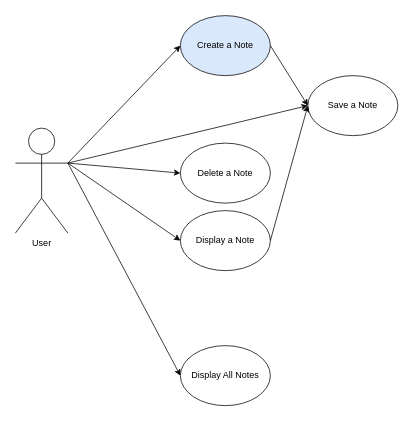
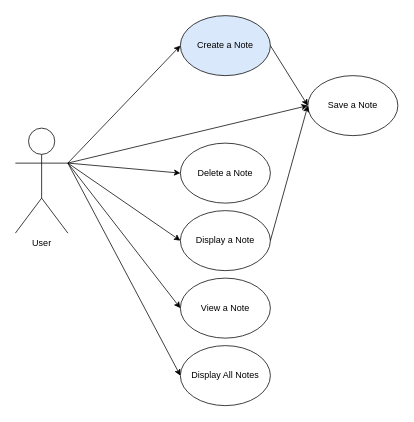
none -> (125, 236)
none -> (225, 308)
